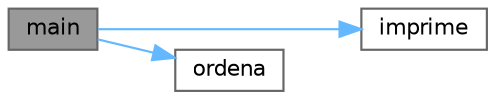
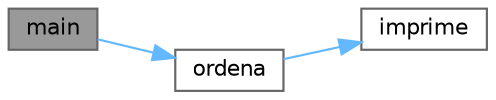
(219, 29) -> (312, 53)
